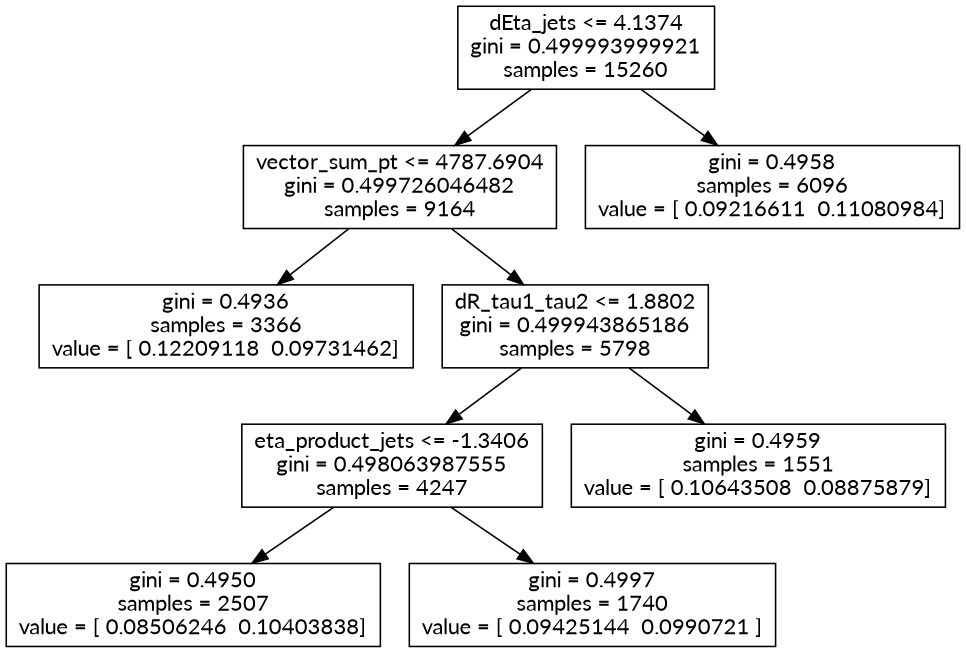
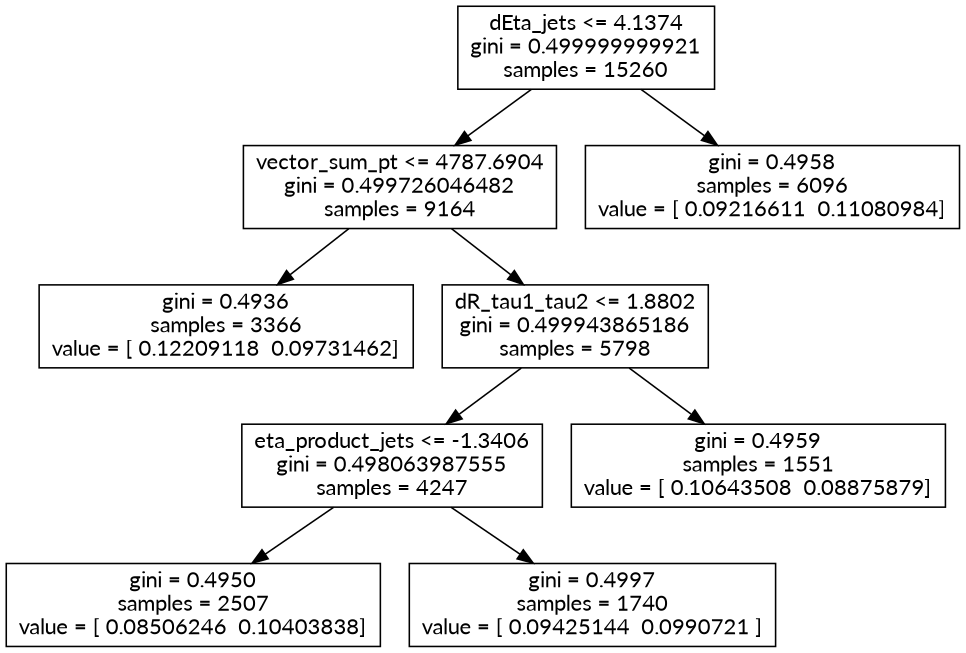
(586, 48) -> (586, 48)
